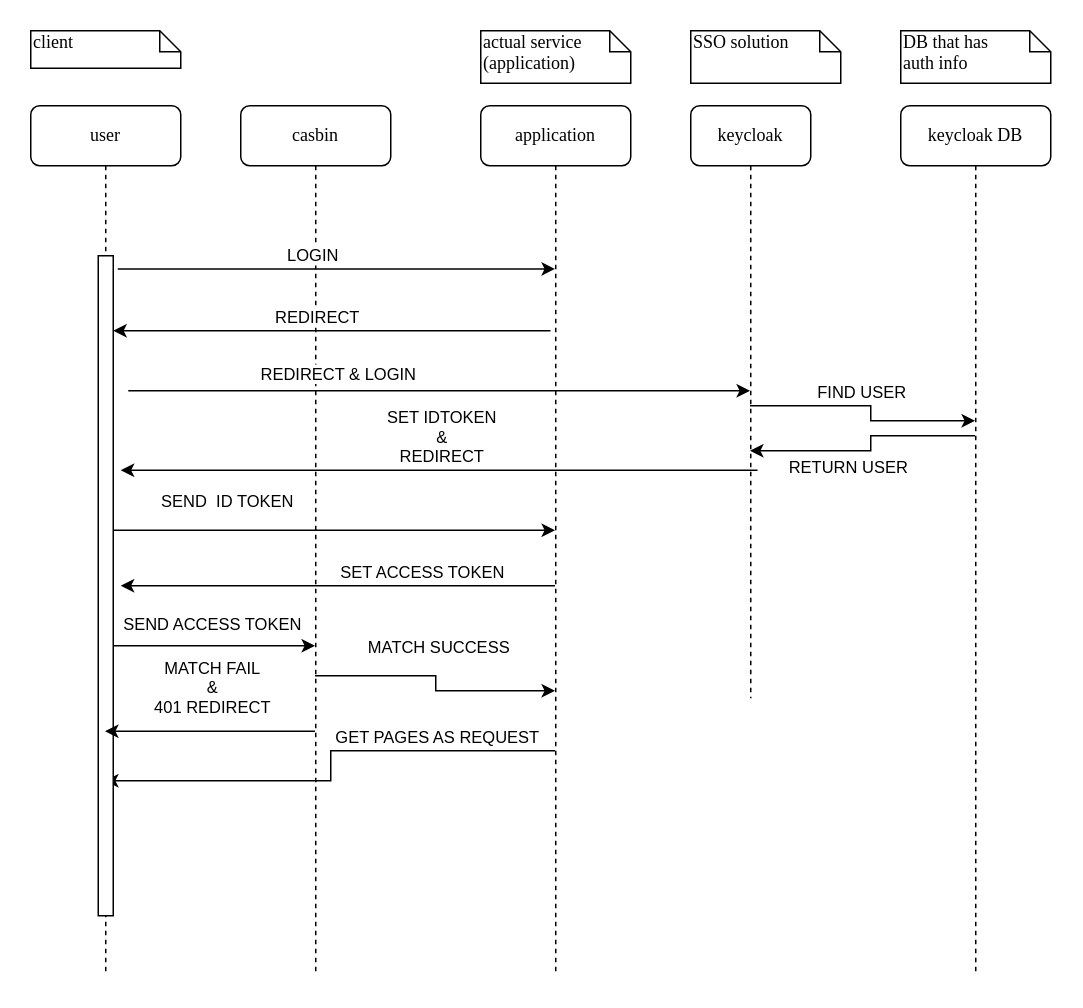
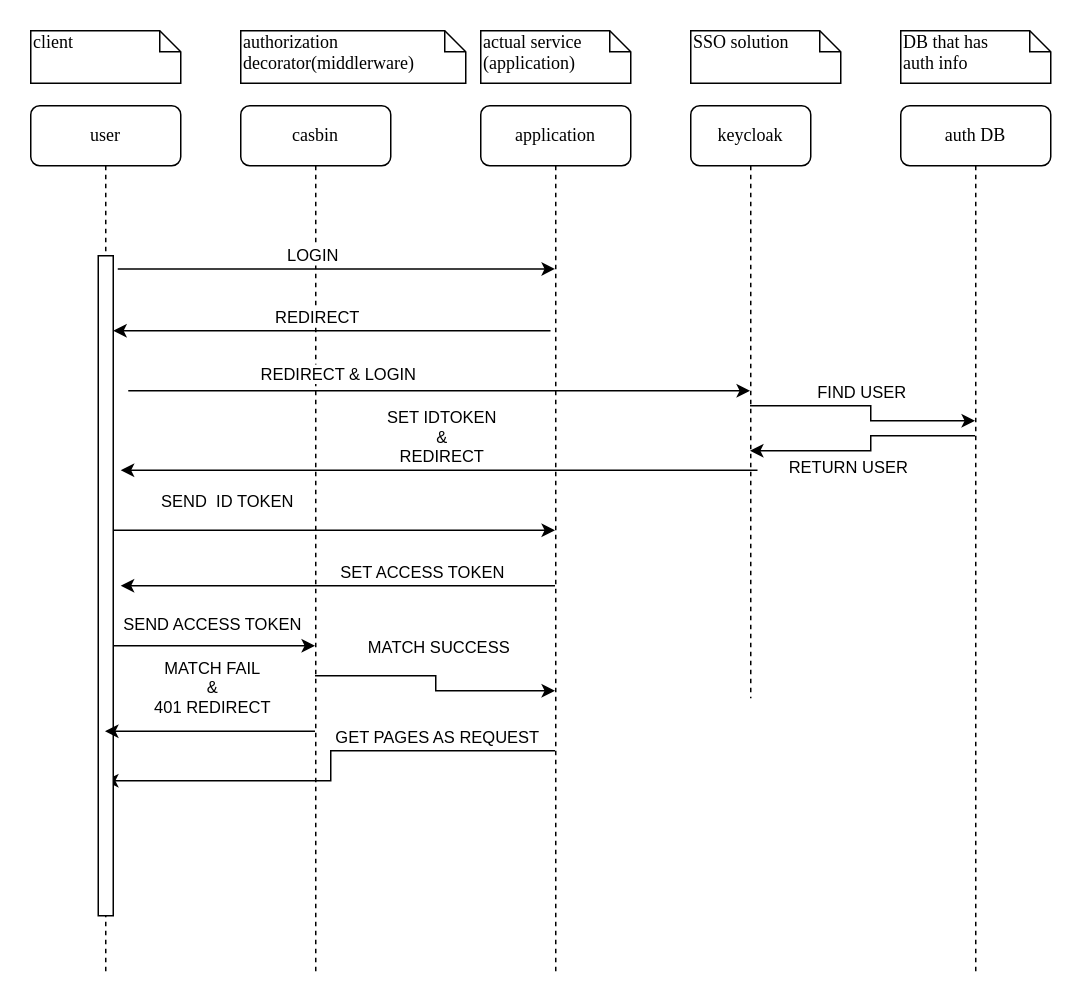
(106, 50) -> (106, 57)
none -> (353, 57)
(976, 136) -> (976, 136)
